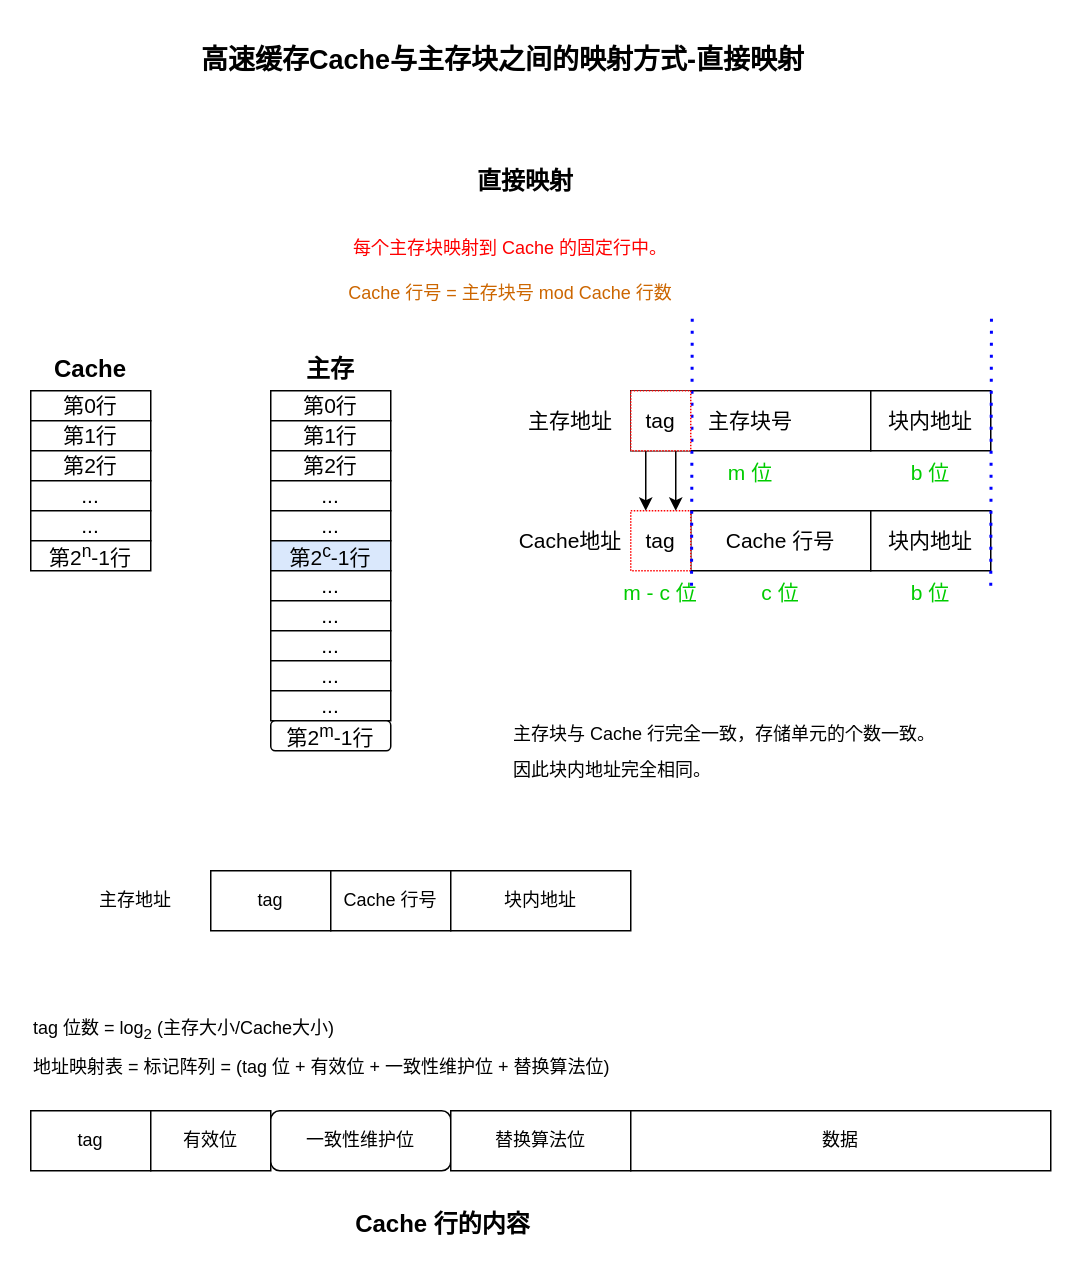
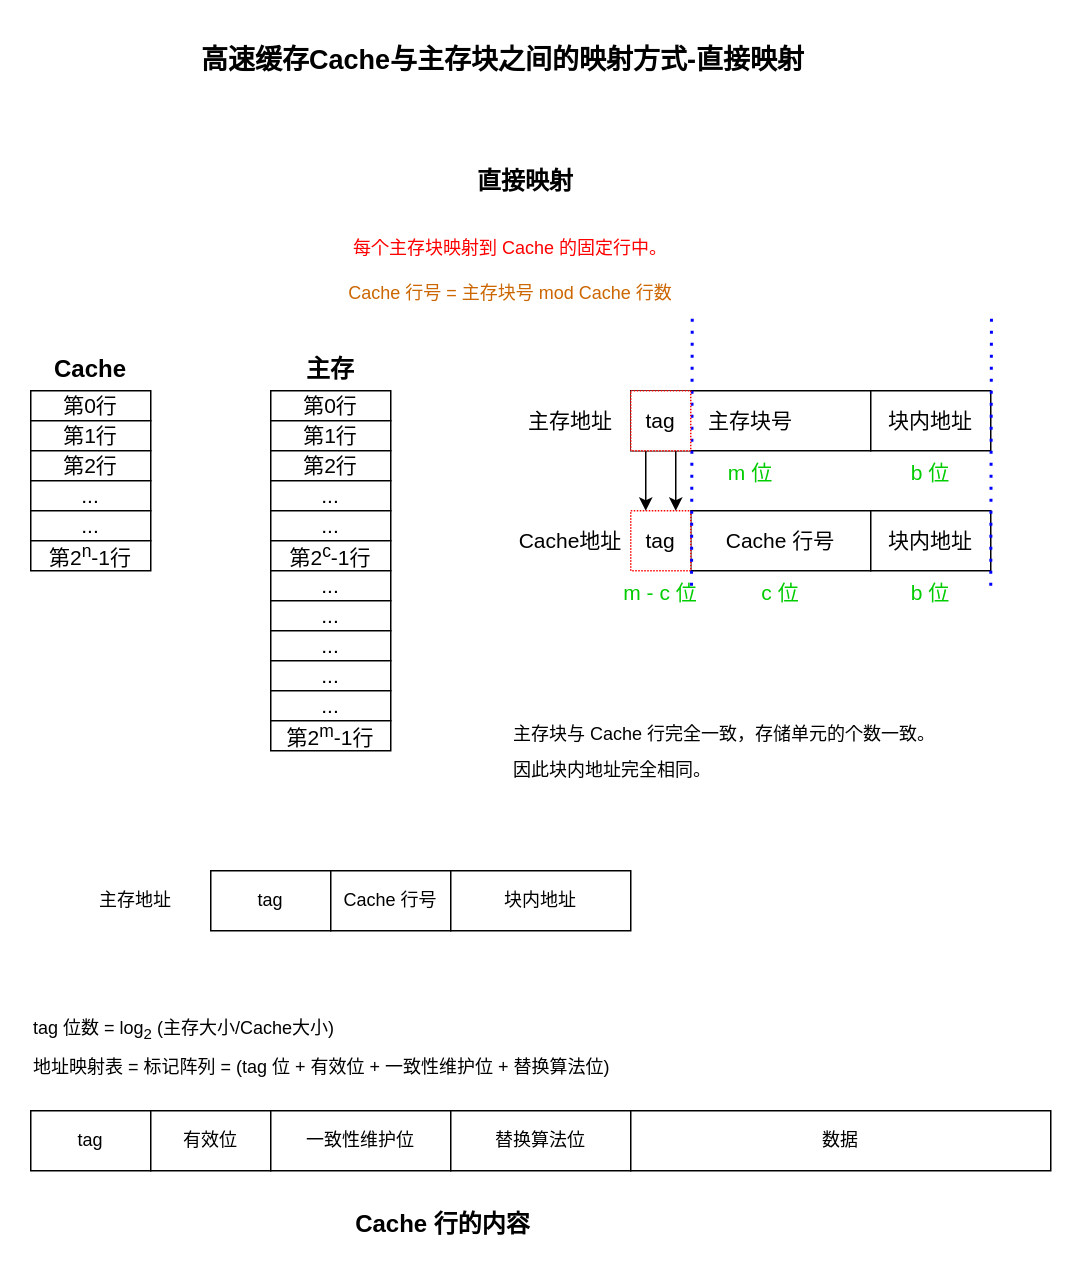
(331, 556) -> (331, 556)
(331, 736) -> (331, 736)
(361, 1141) -> (361, 1141)
